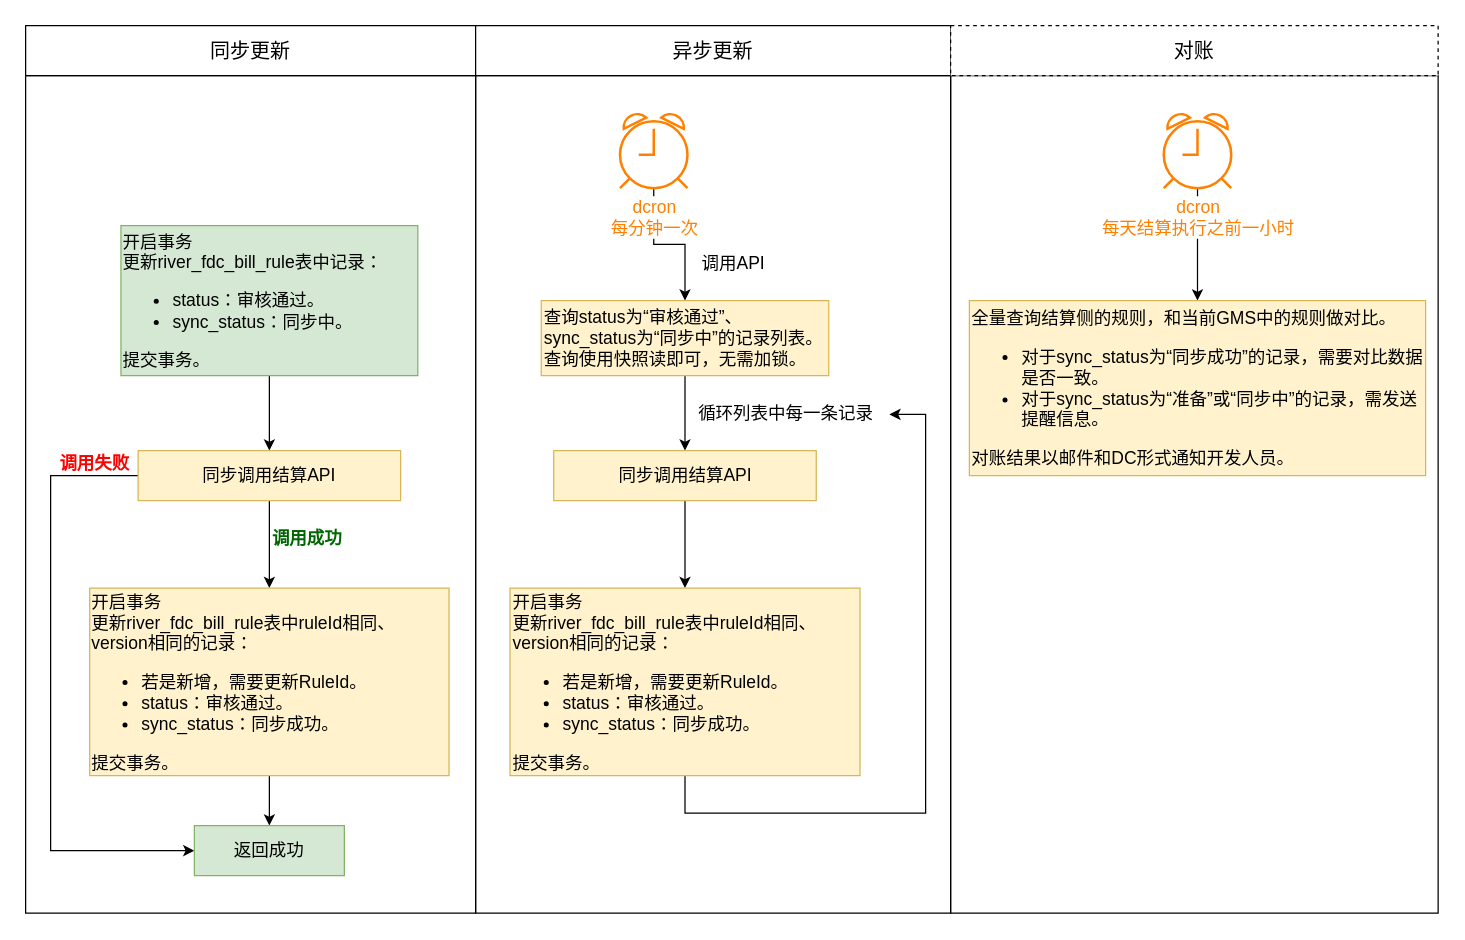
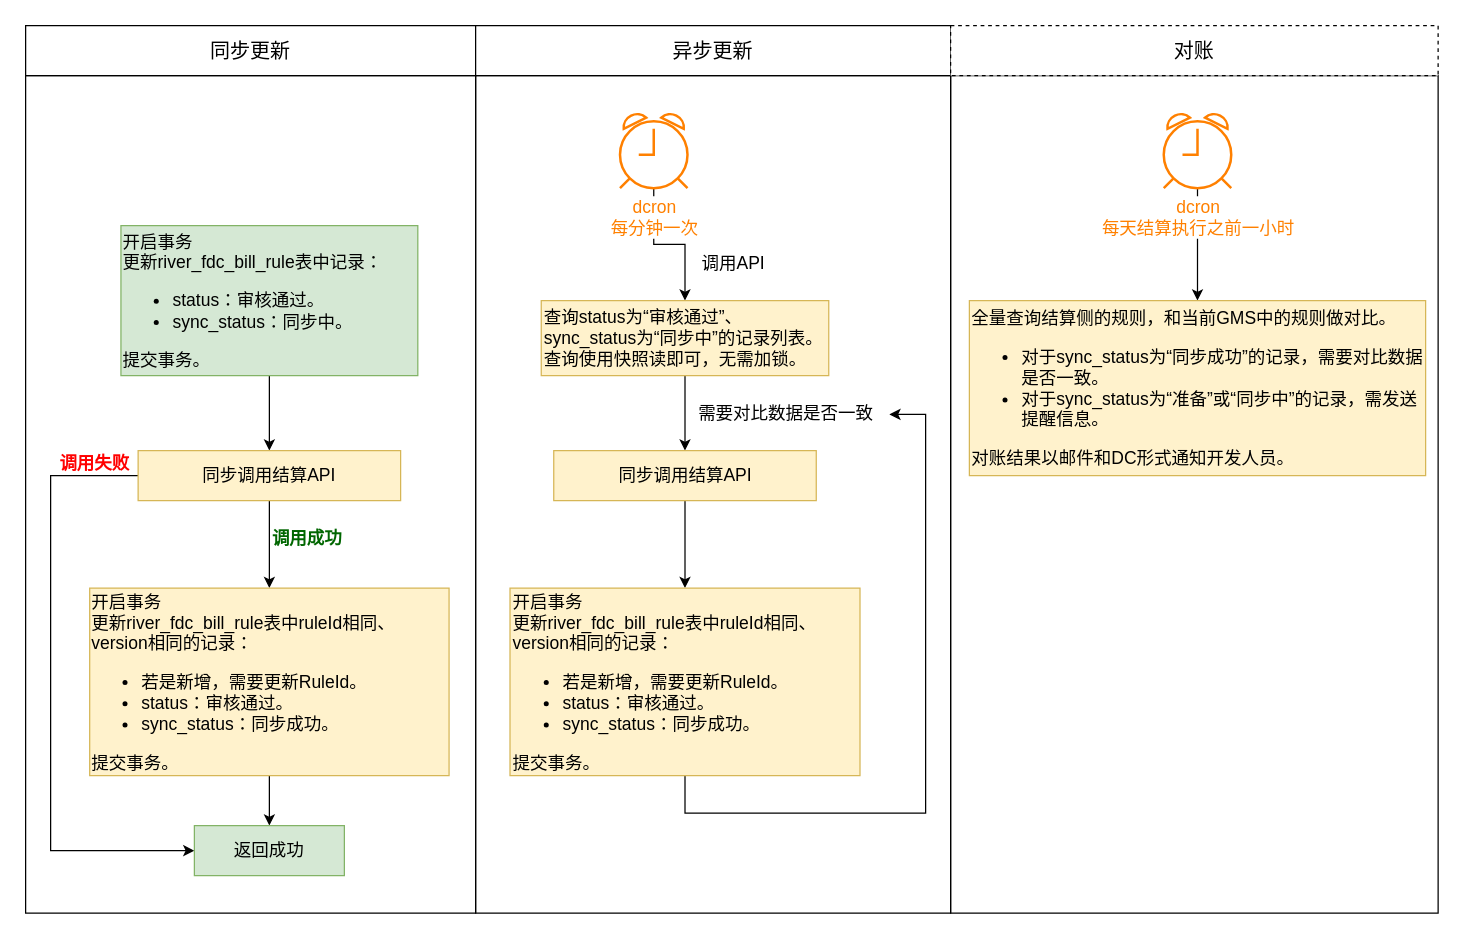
(786, 413) -> (786, 413)
